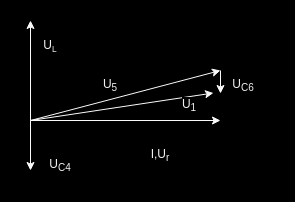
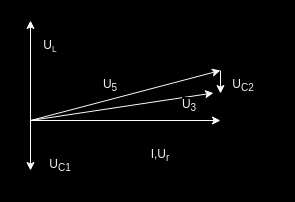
(244, 86) -> (244, 86)
(190, 106) -> (190, 106)
(61, 166) -> (61, 166)
